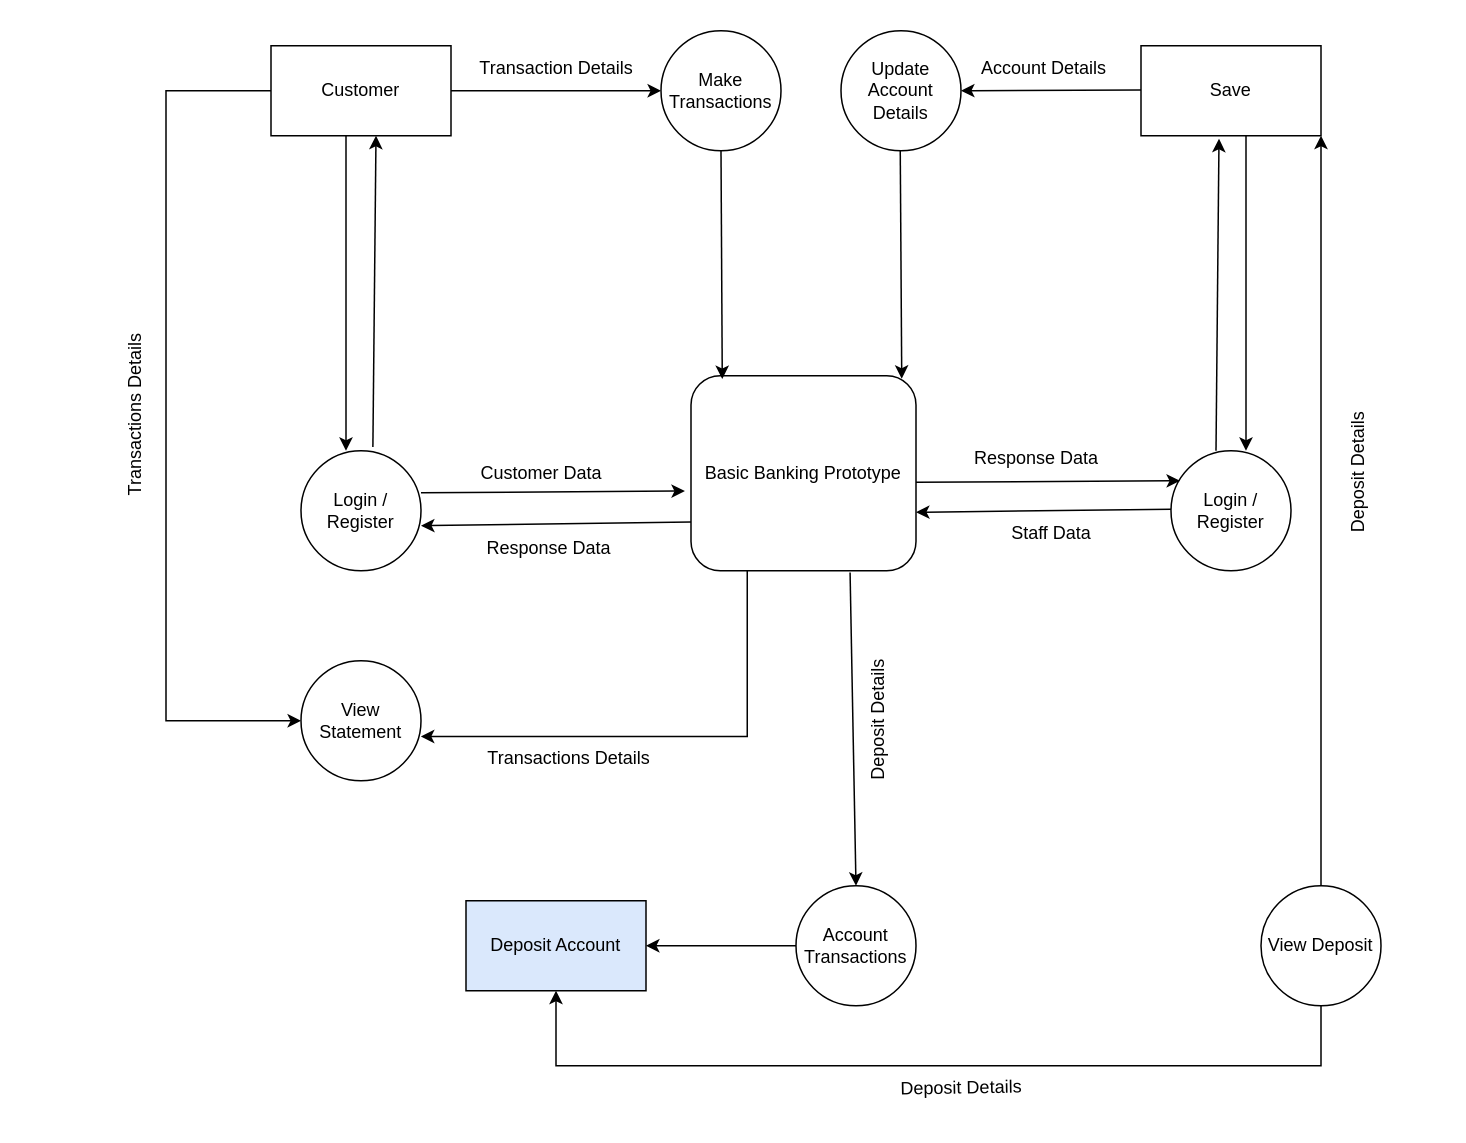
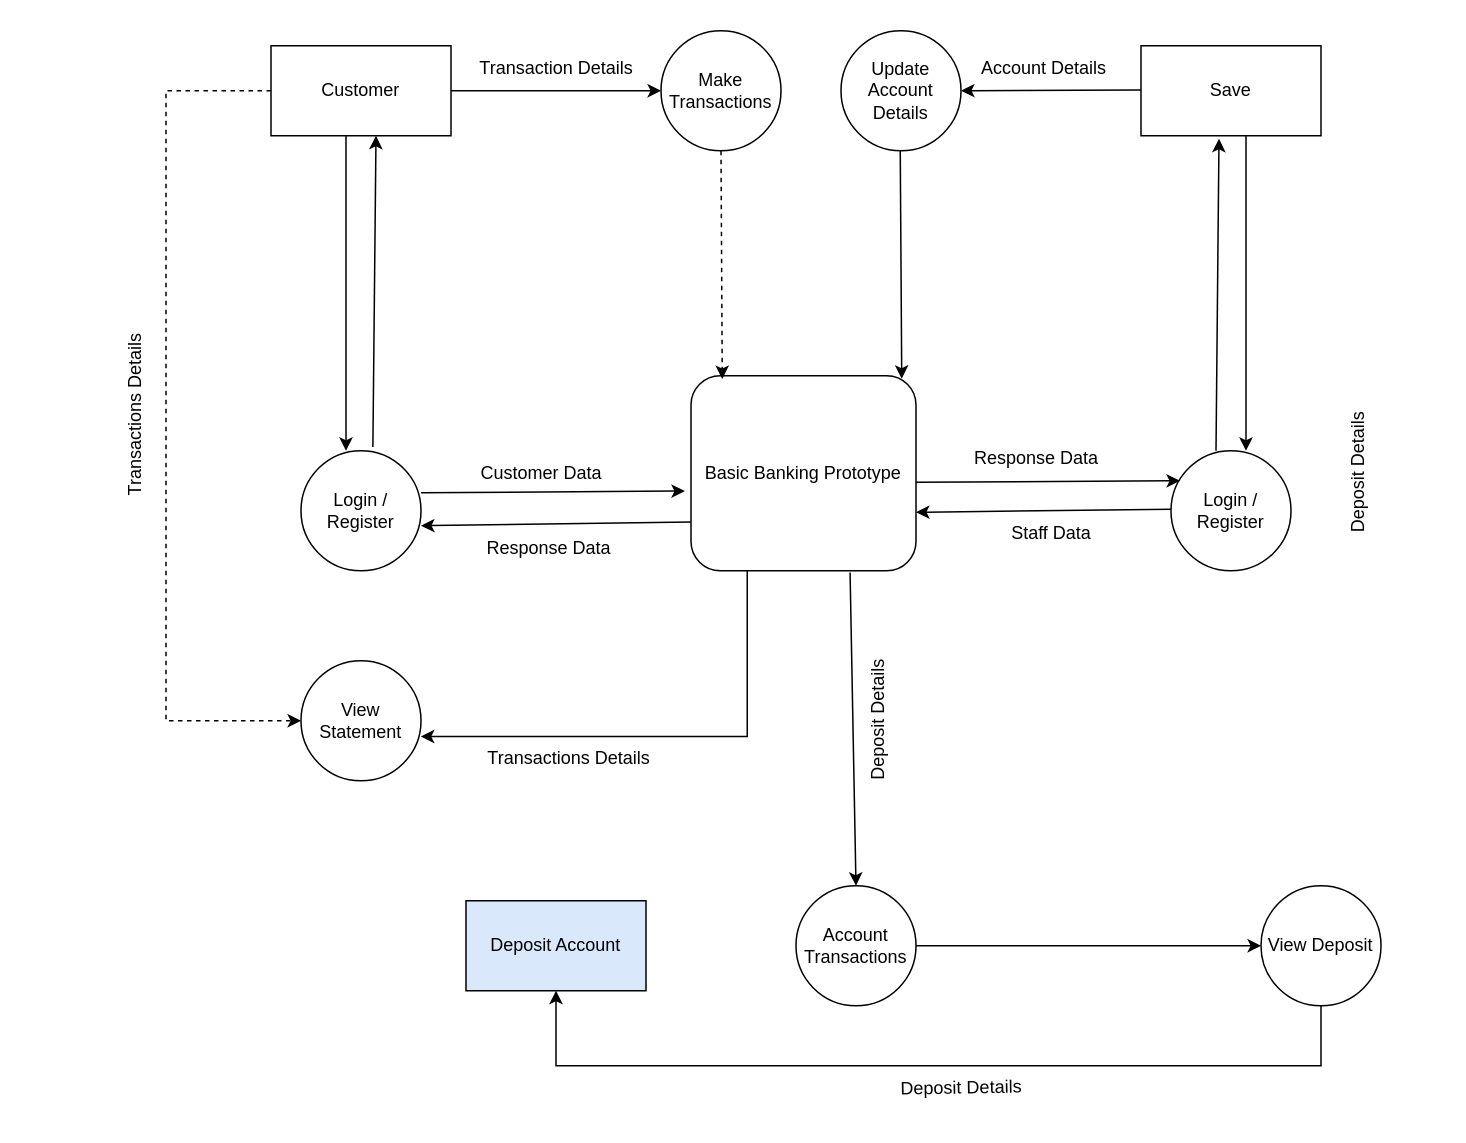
(721, 260) -> (721, 260)
(166, 416) -> (166, 416)
(1321, 516) -> none
(726, 946) -> (1083, 946)
